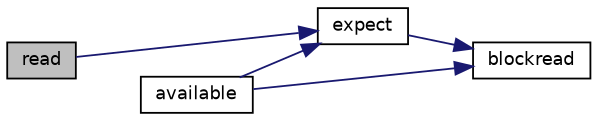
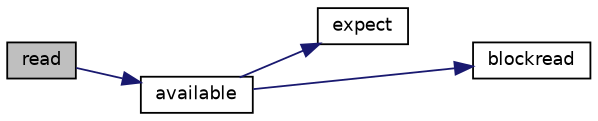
(431, 40) -> none
(187, 45) -> (99, 73)
